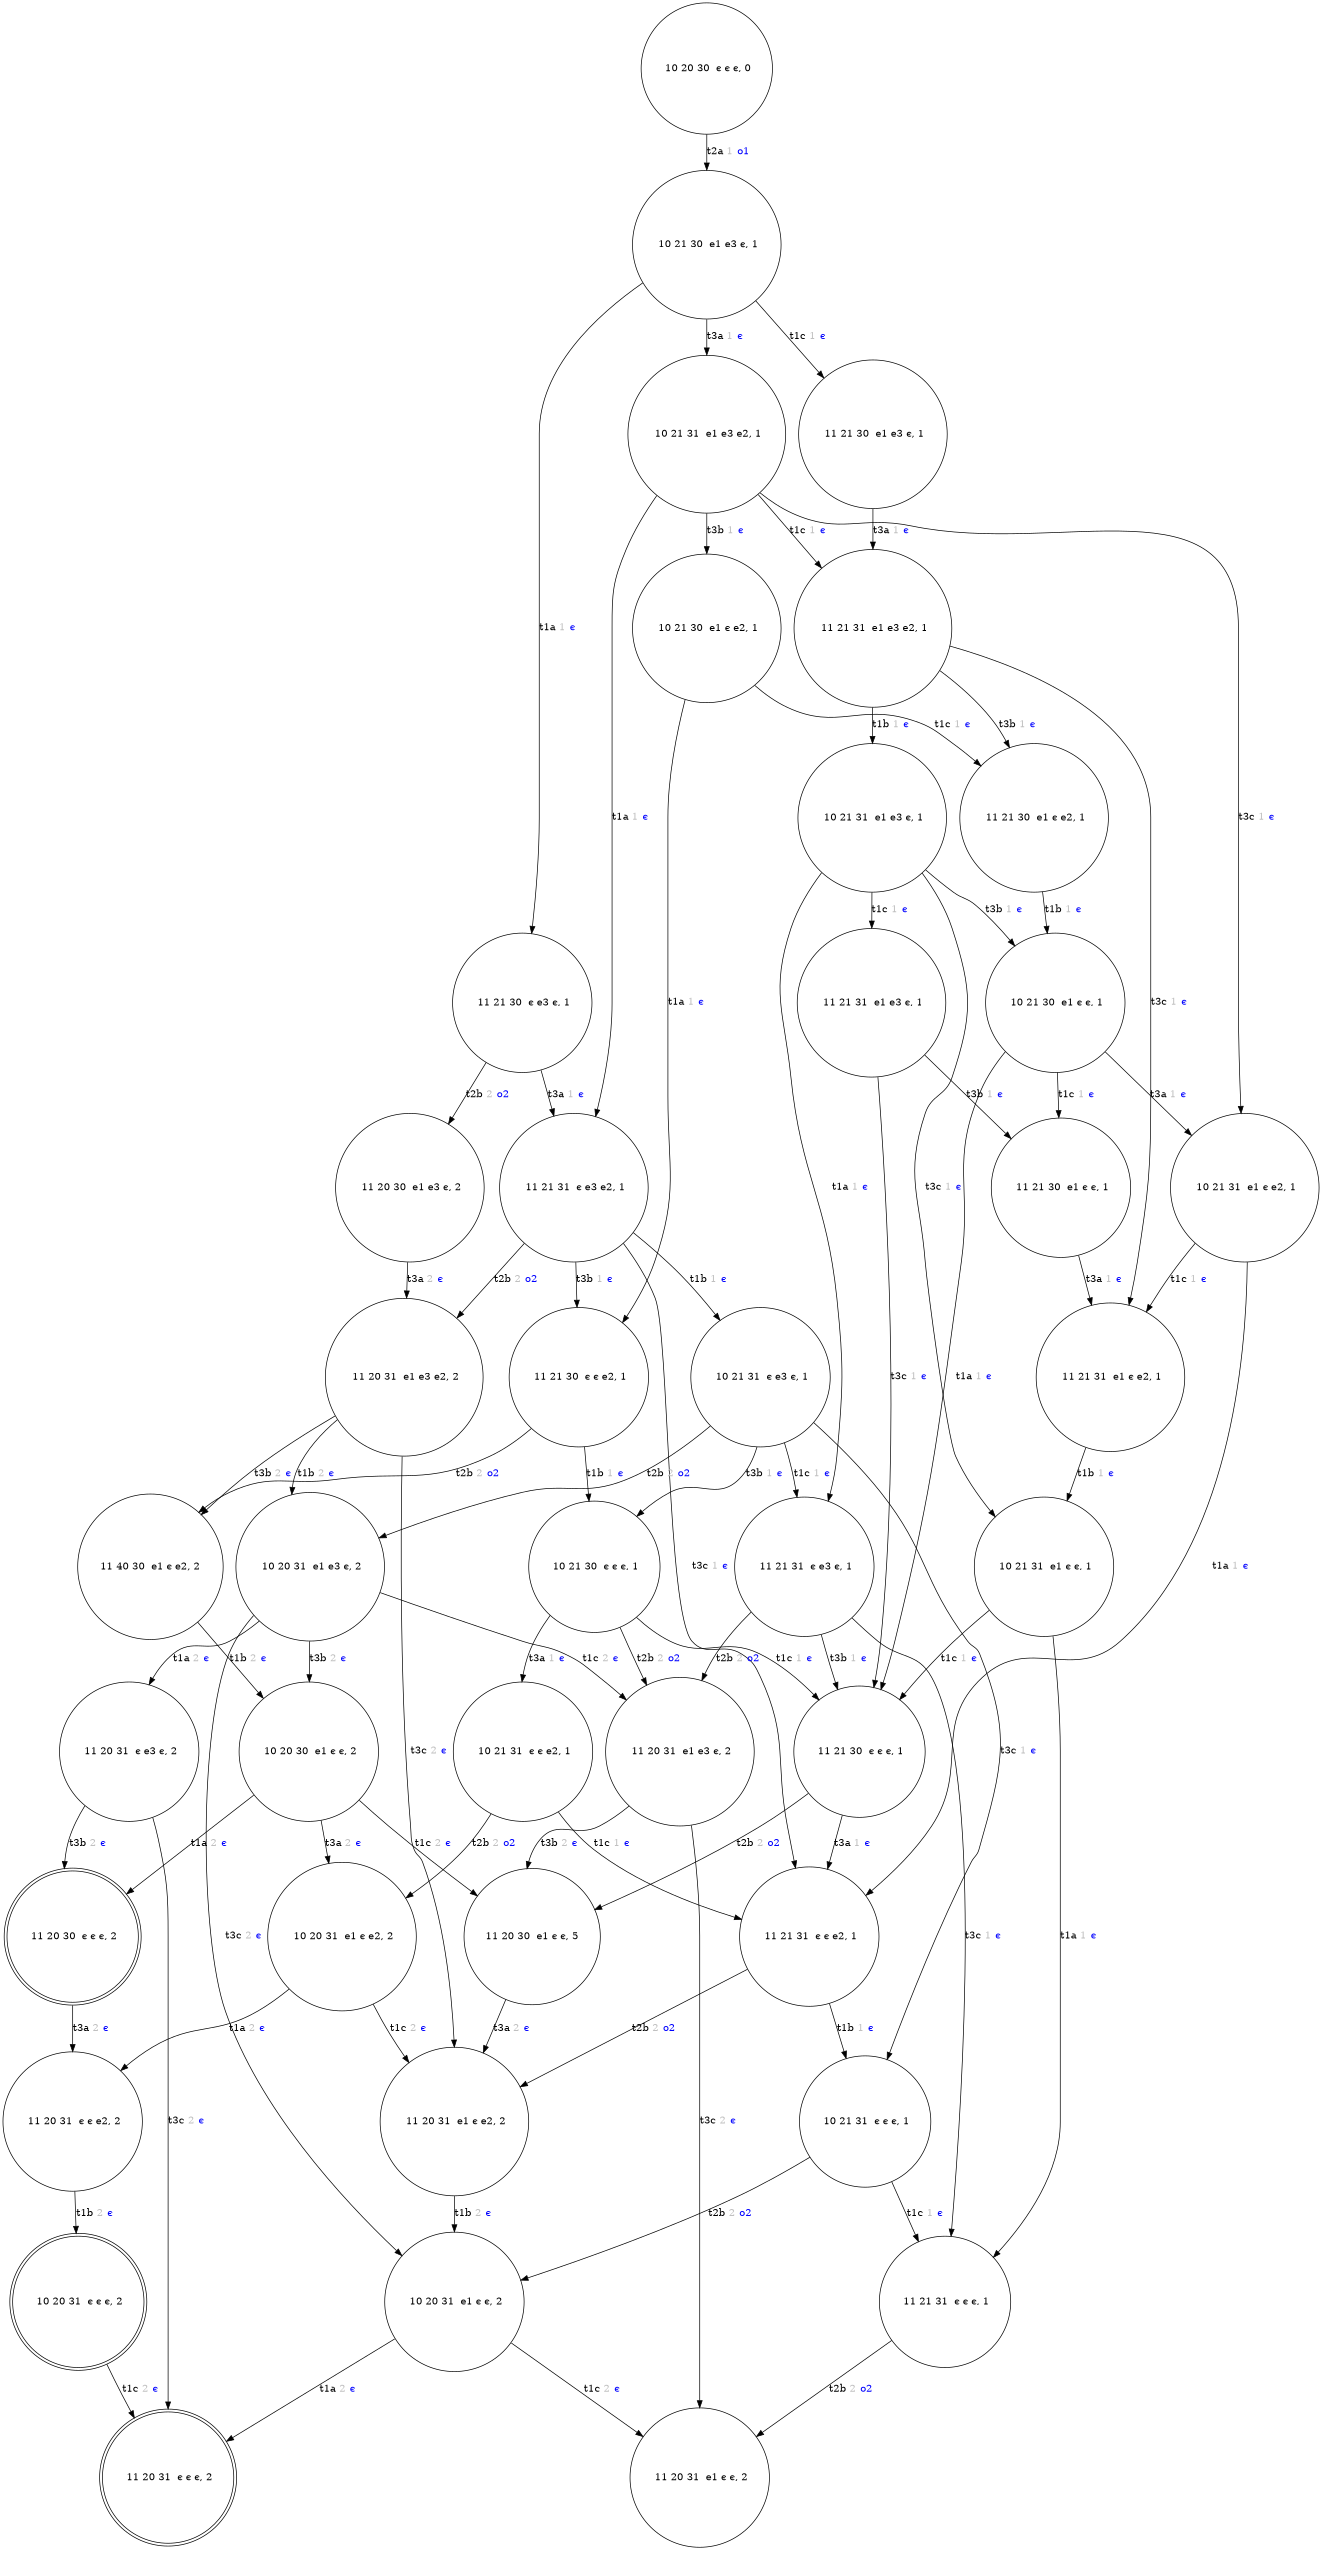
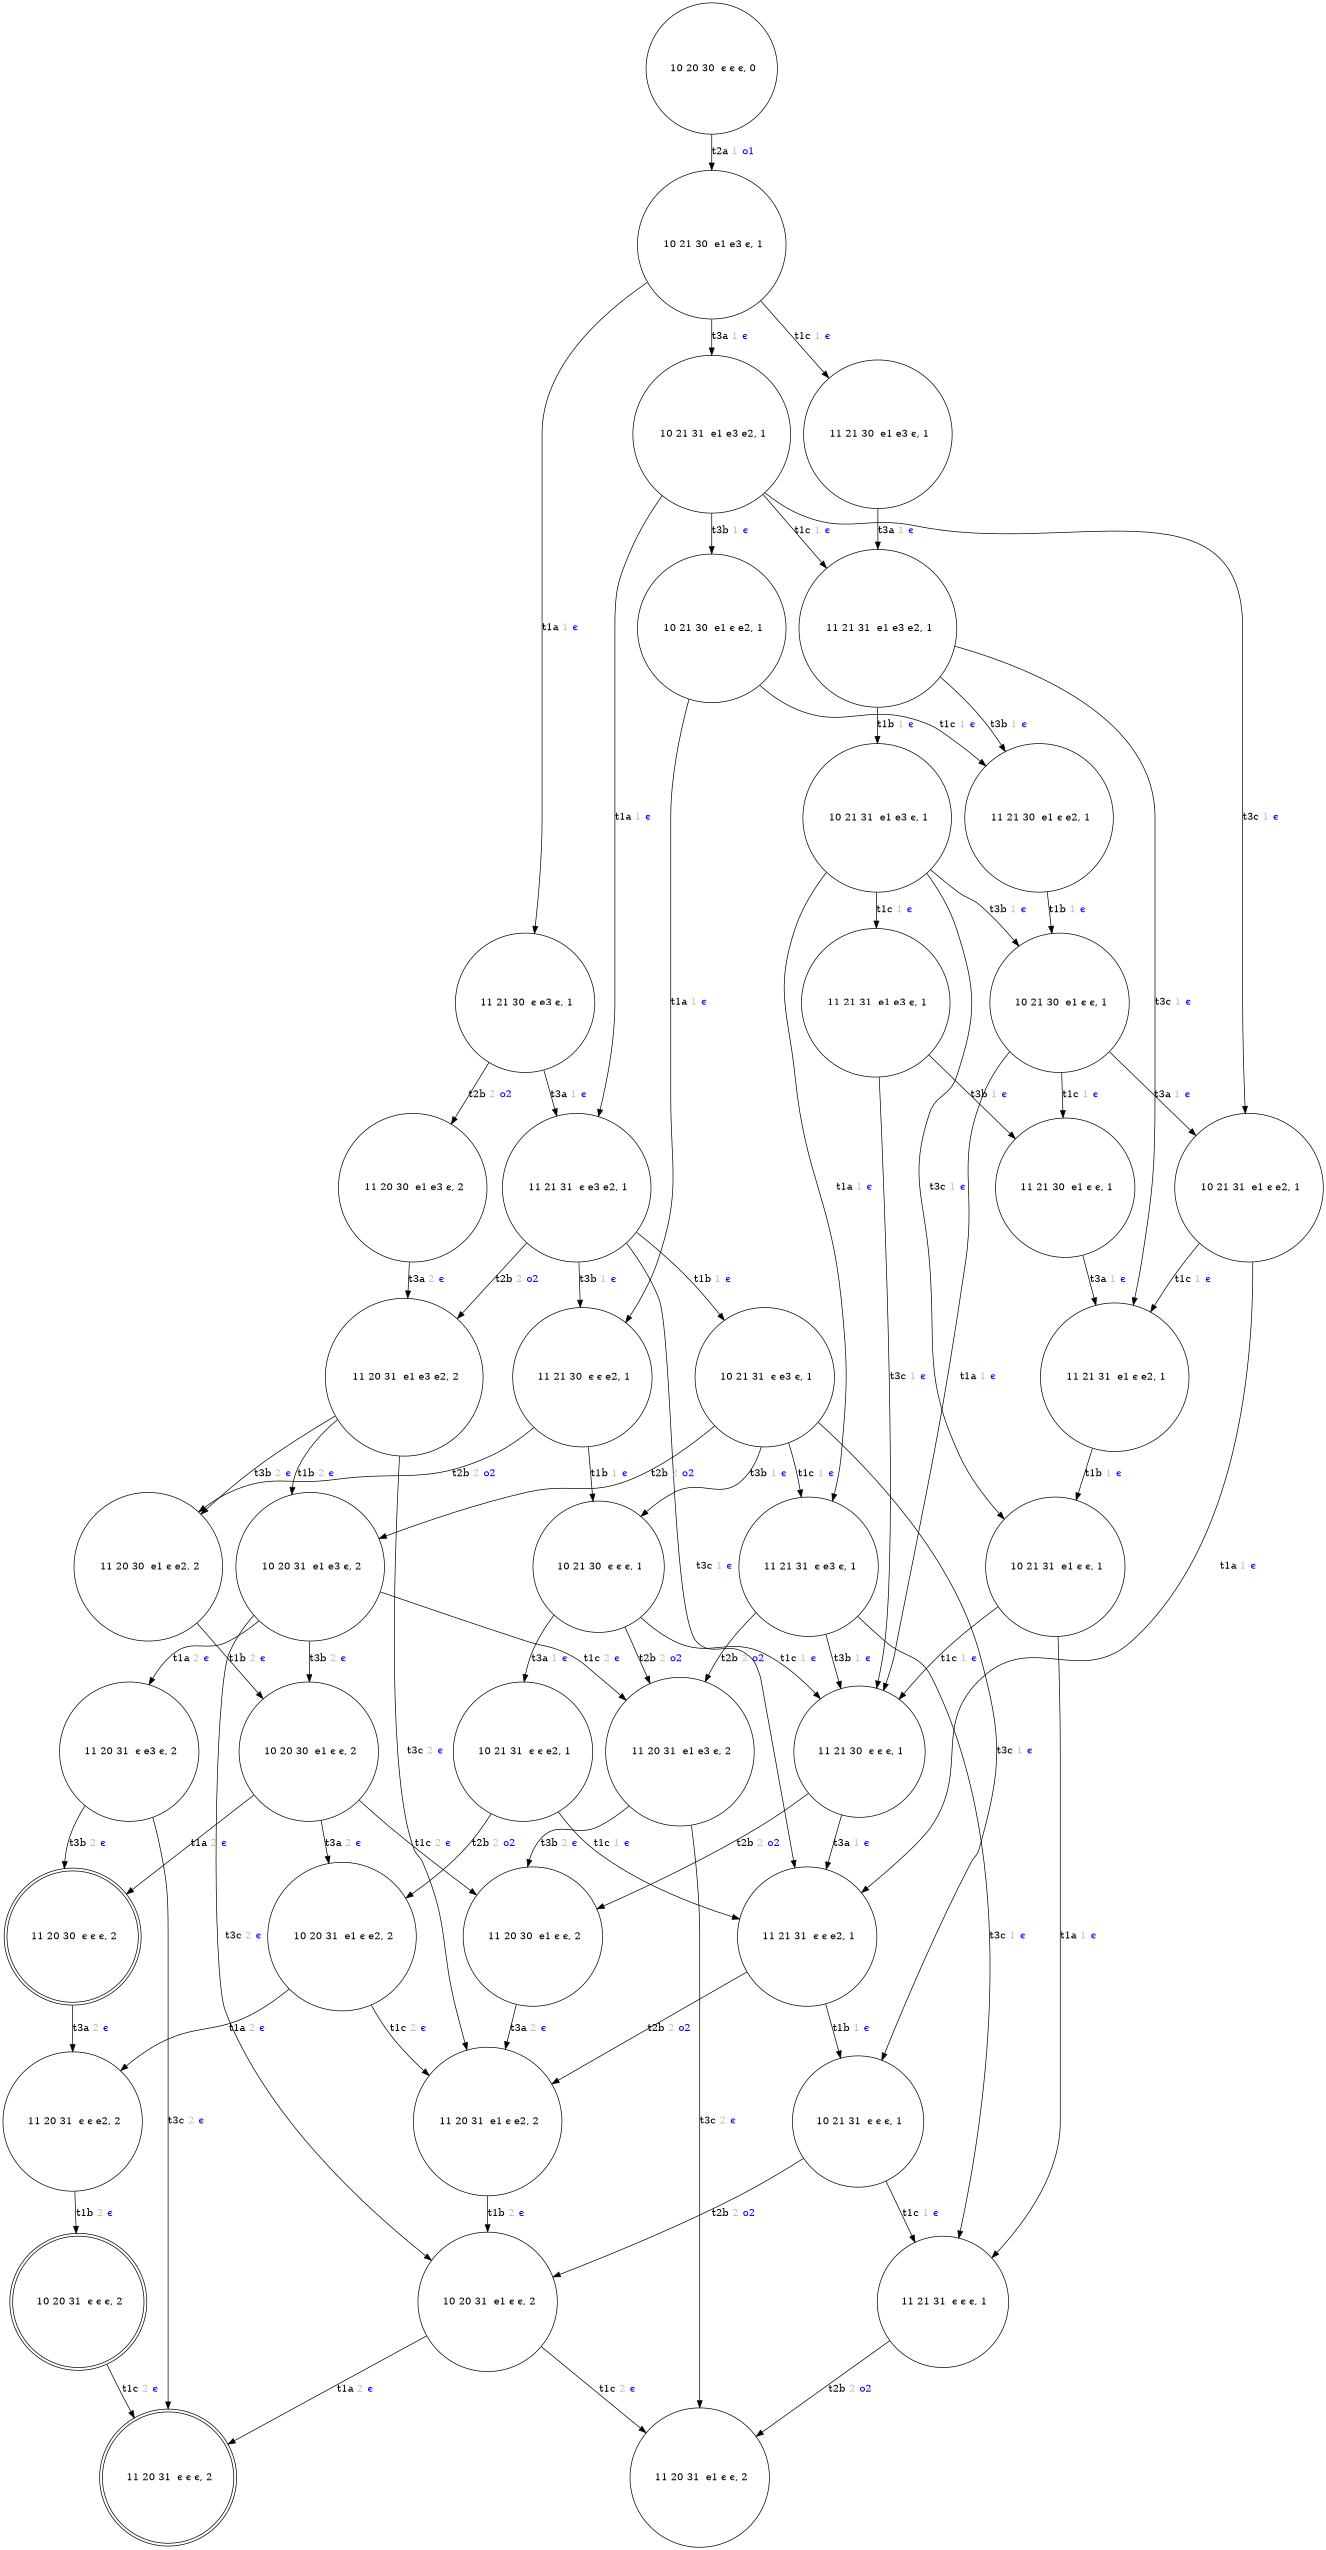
(150, 1567) -> (148, 1567)
(532, 1937) -> (533, 1937)
